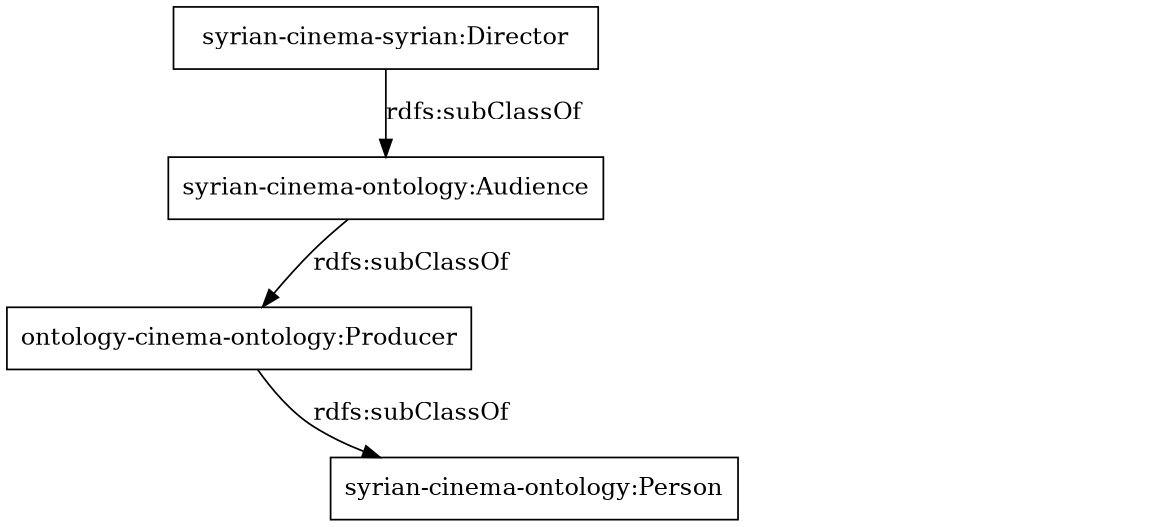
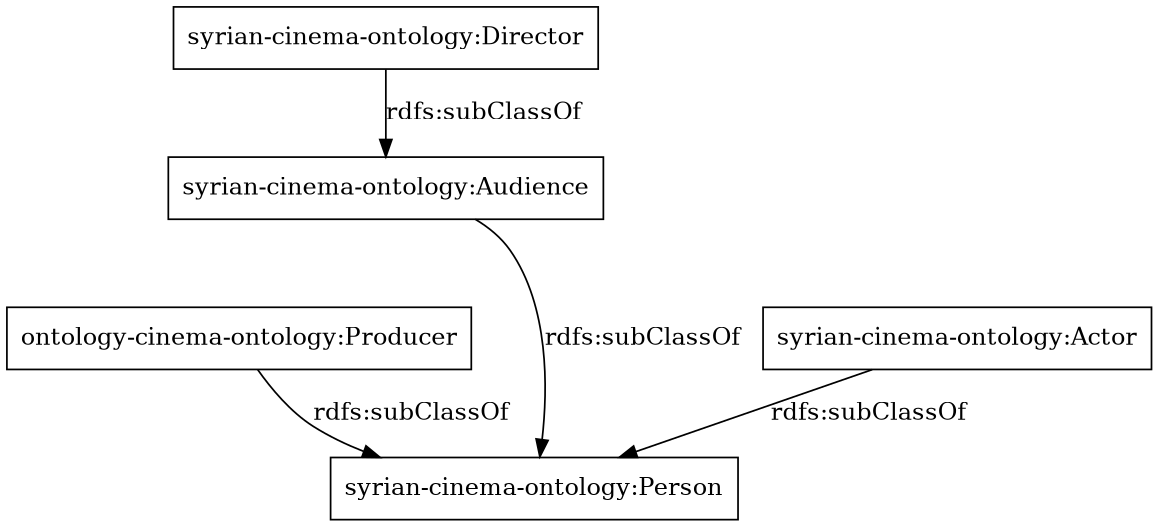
(386, 38) -> (386, 38)
(309, 255) -> (538, 319)
none -> (957, 338)
